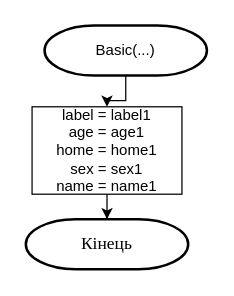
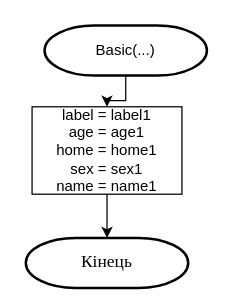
(107, 244) -> (107, 263)
